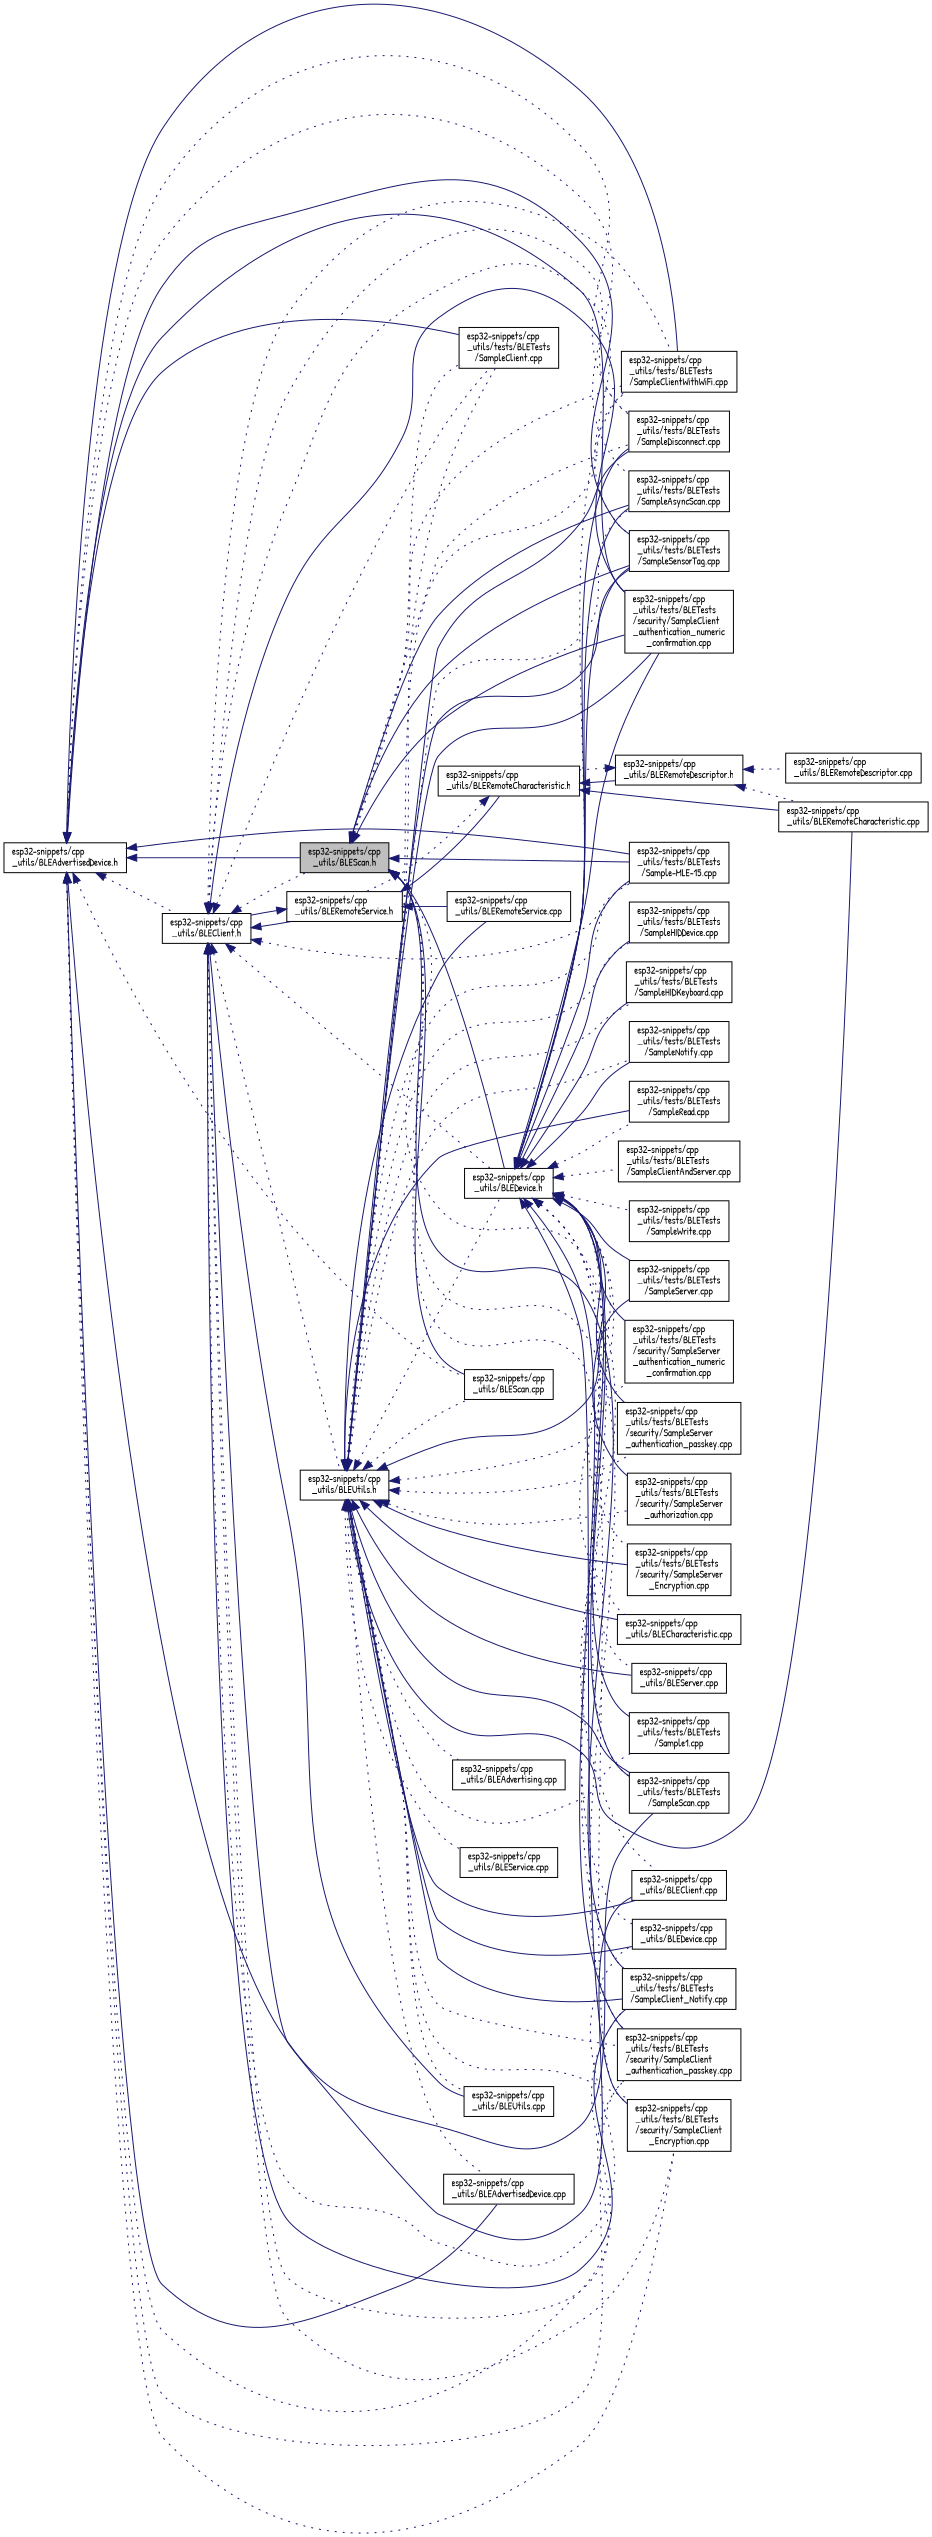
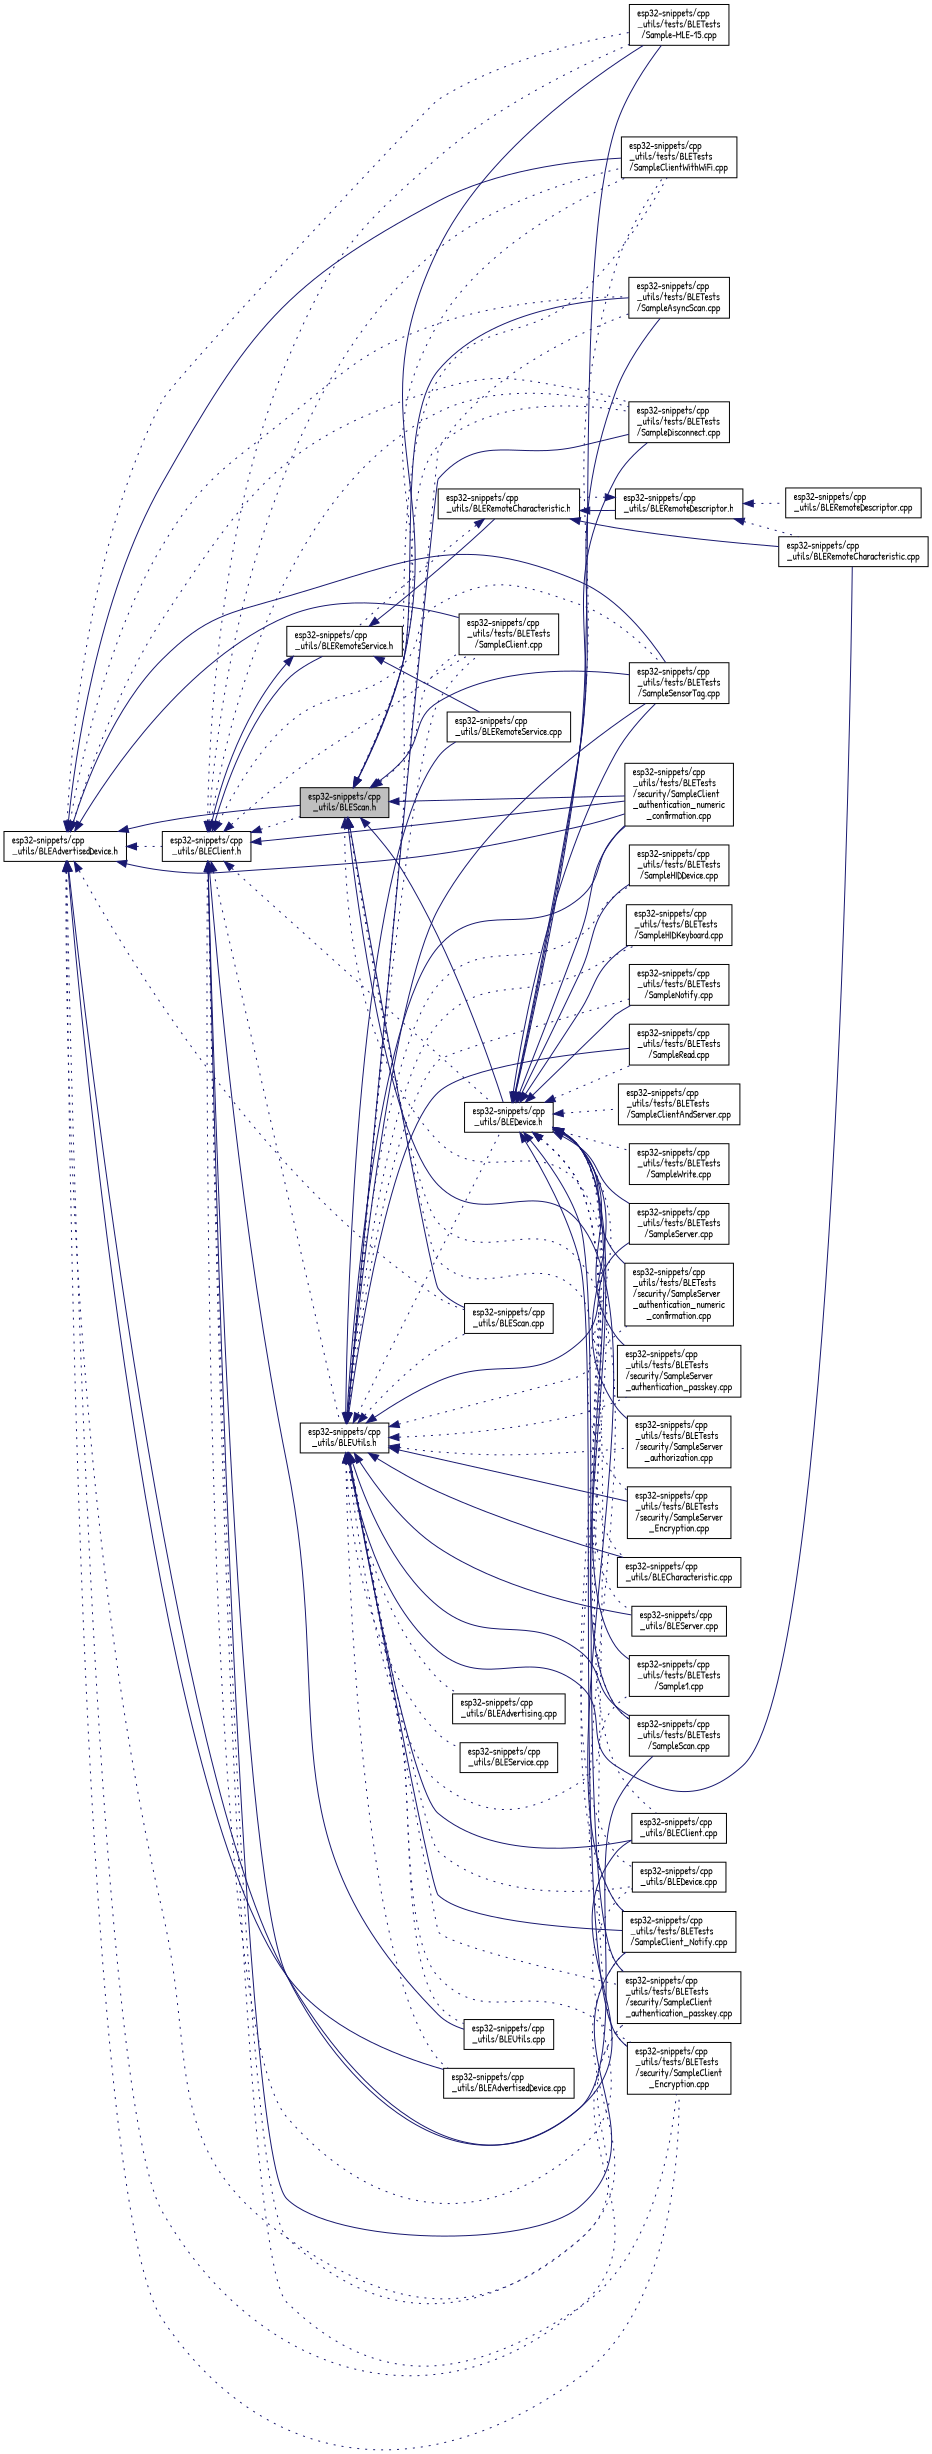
(383, 829) -> (220, 333)
(398, 1107) -> none
(438, 1920) -> (426, 1816)
